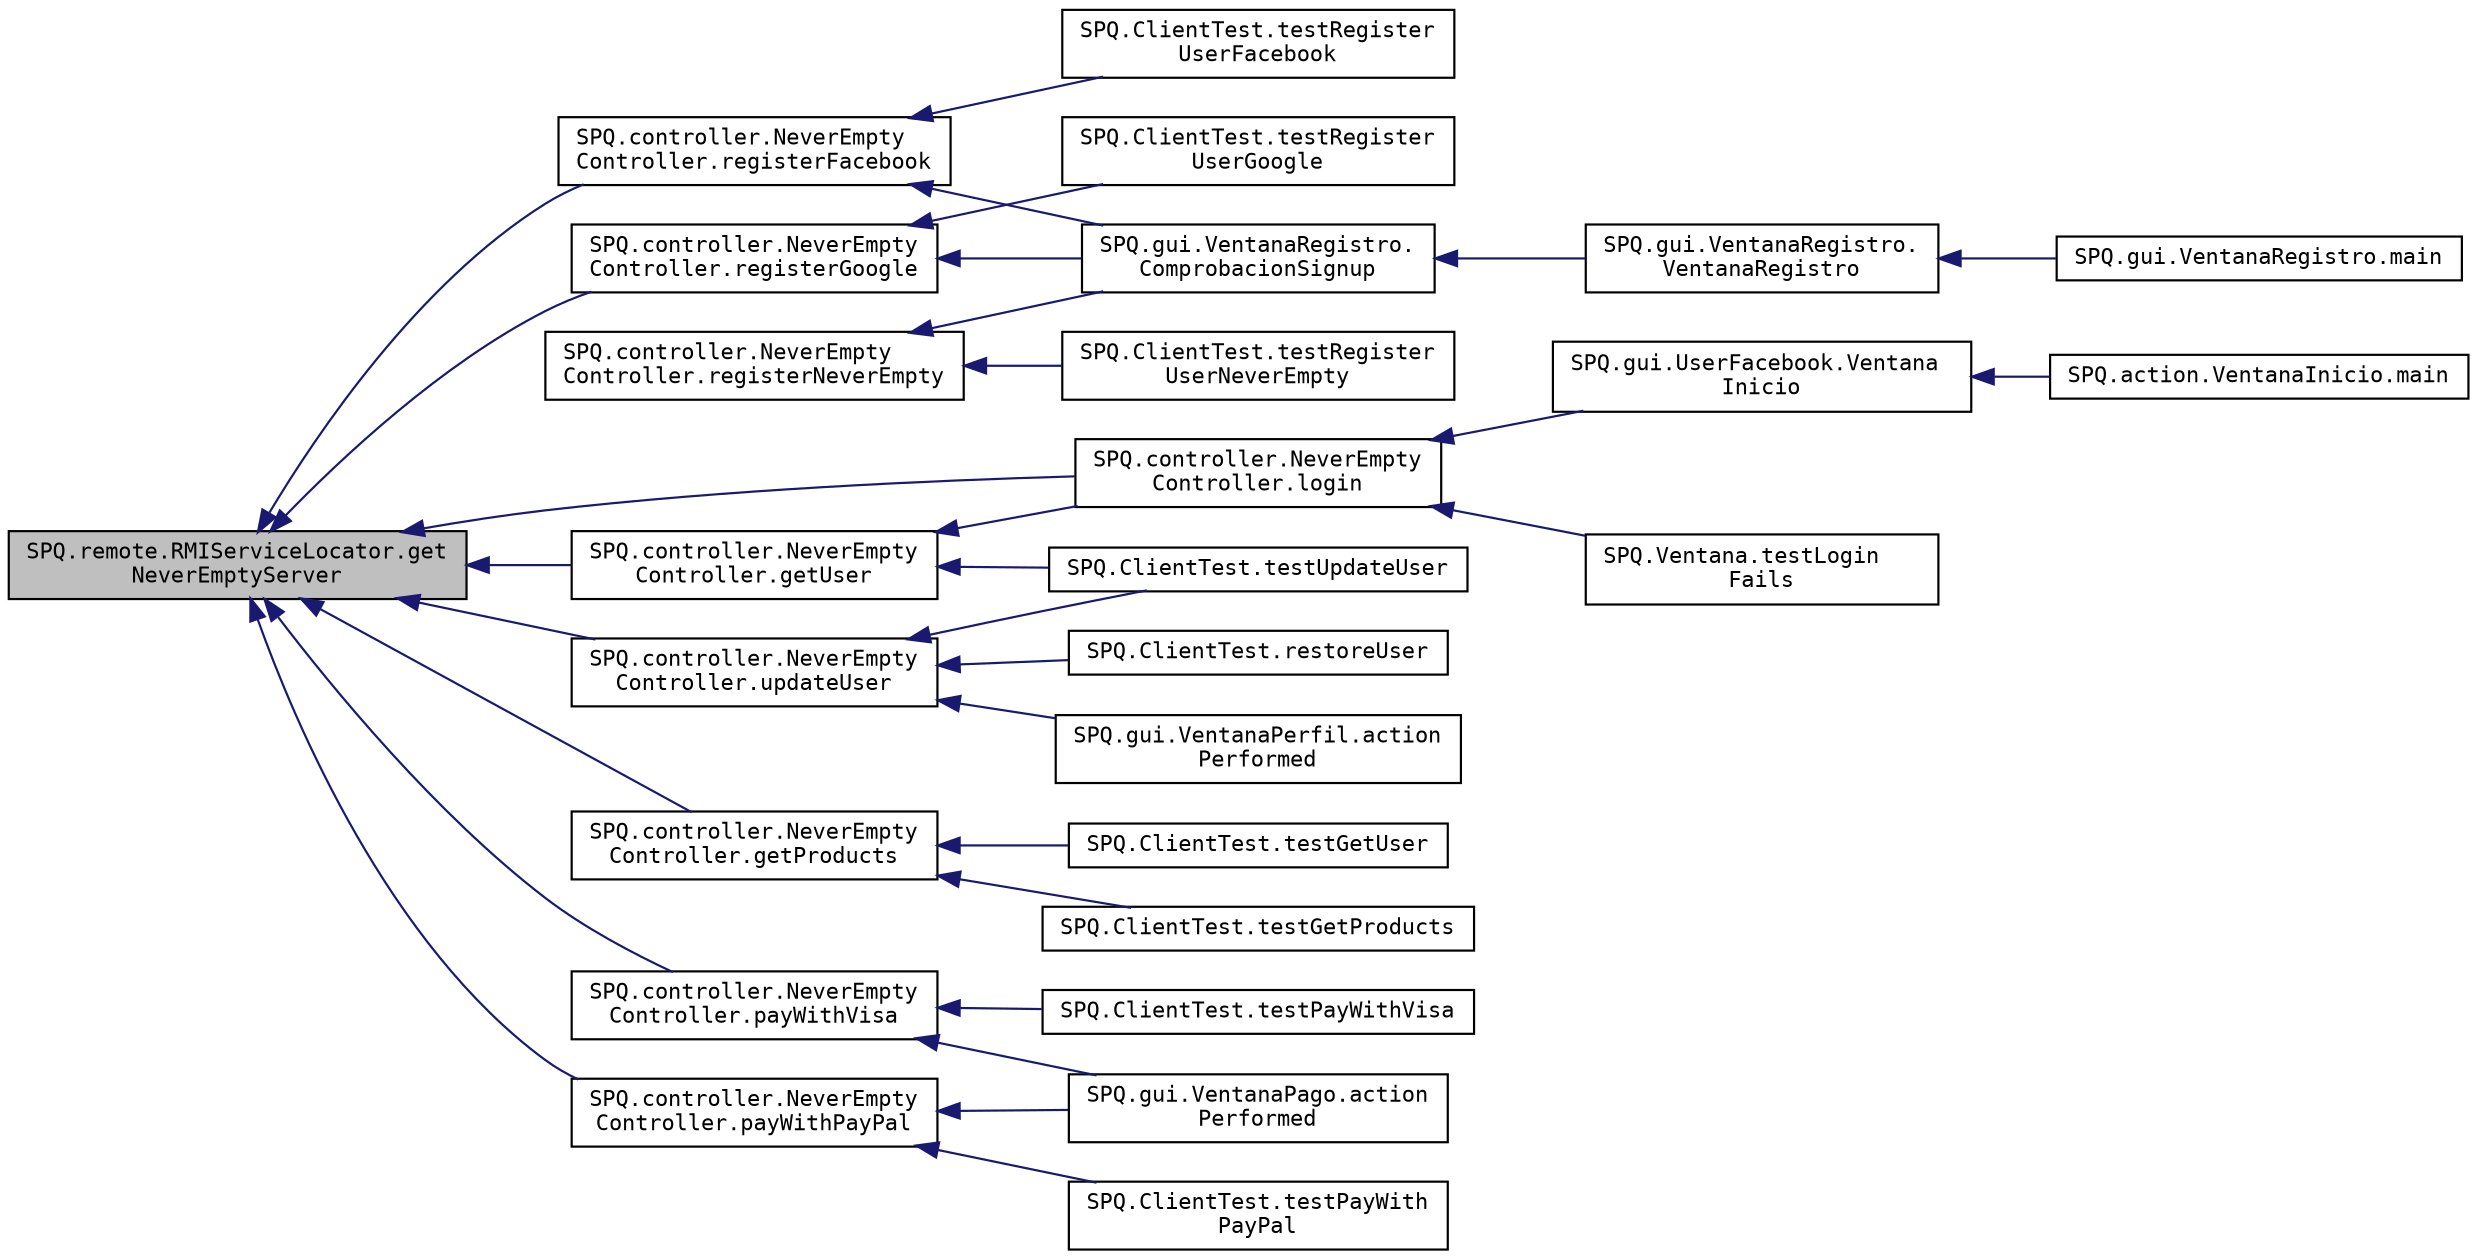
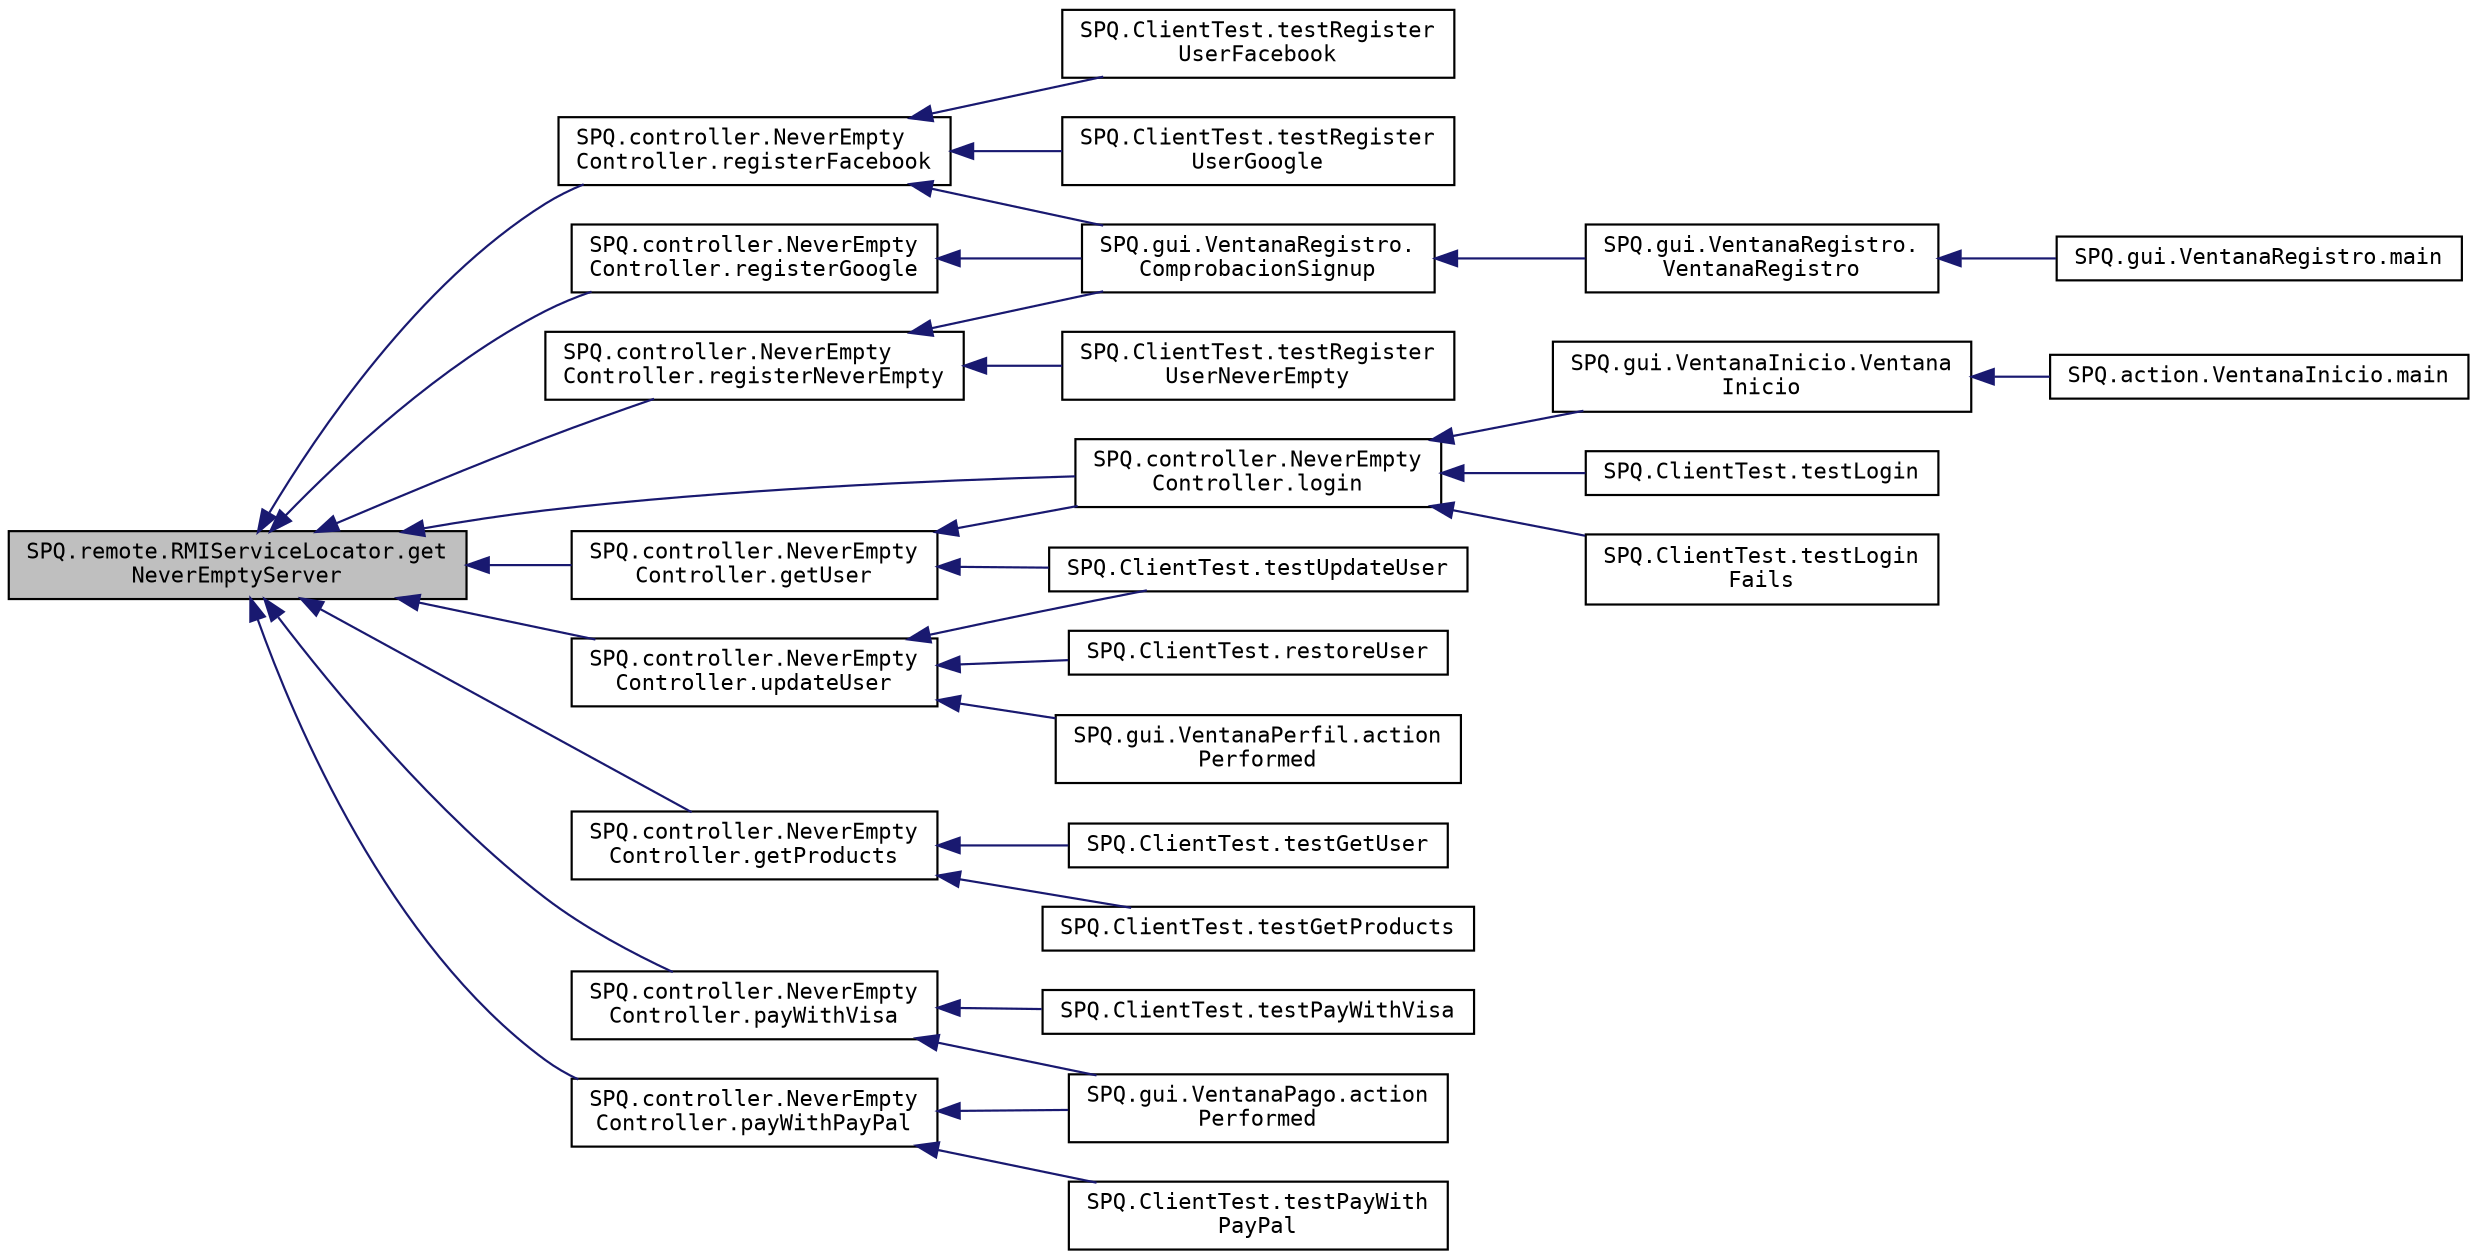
(1039, 198) -> (1018, 151)
(1762, 377) -> (1762, 377)
none -> (494, 458)
none -> (1762, 473)
(1762, 569) -> (1762, 569)
